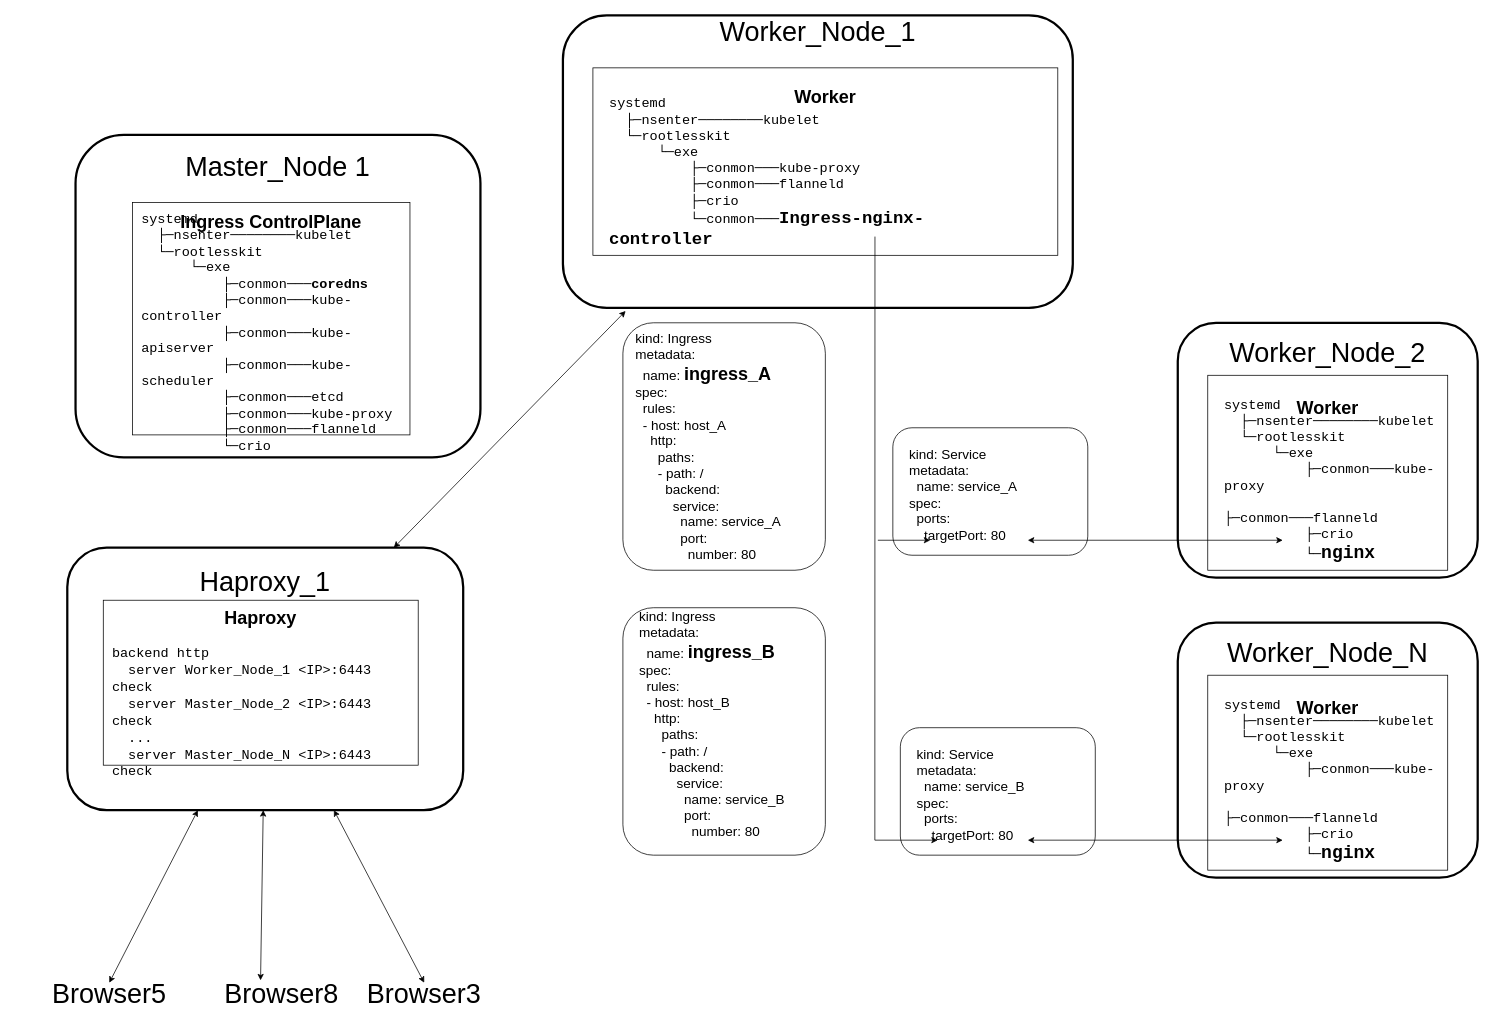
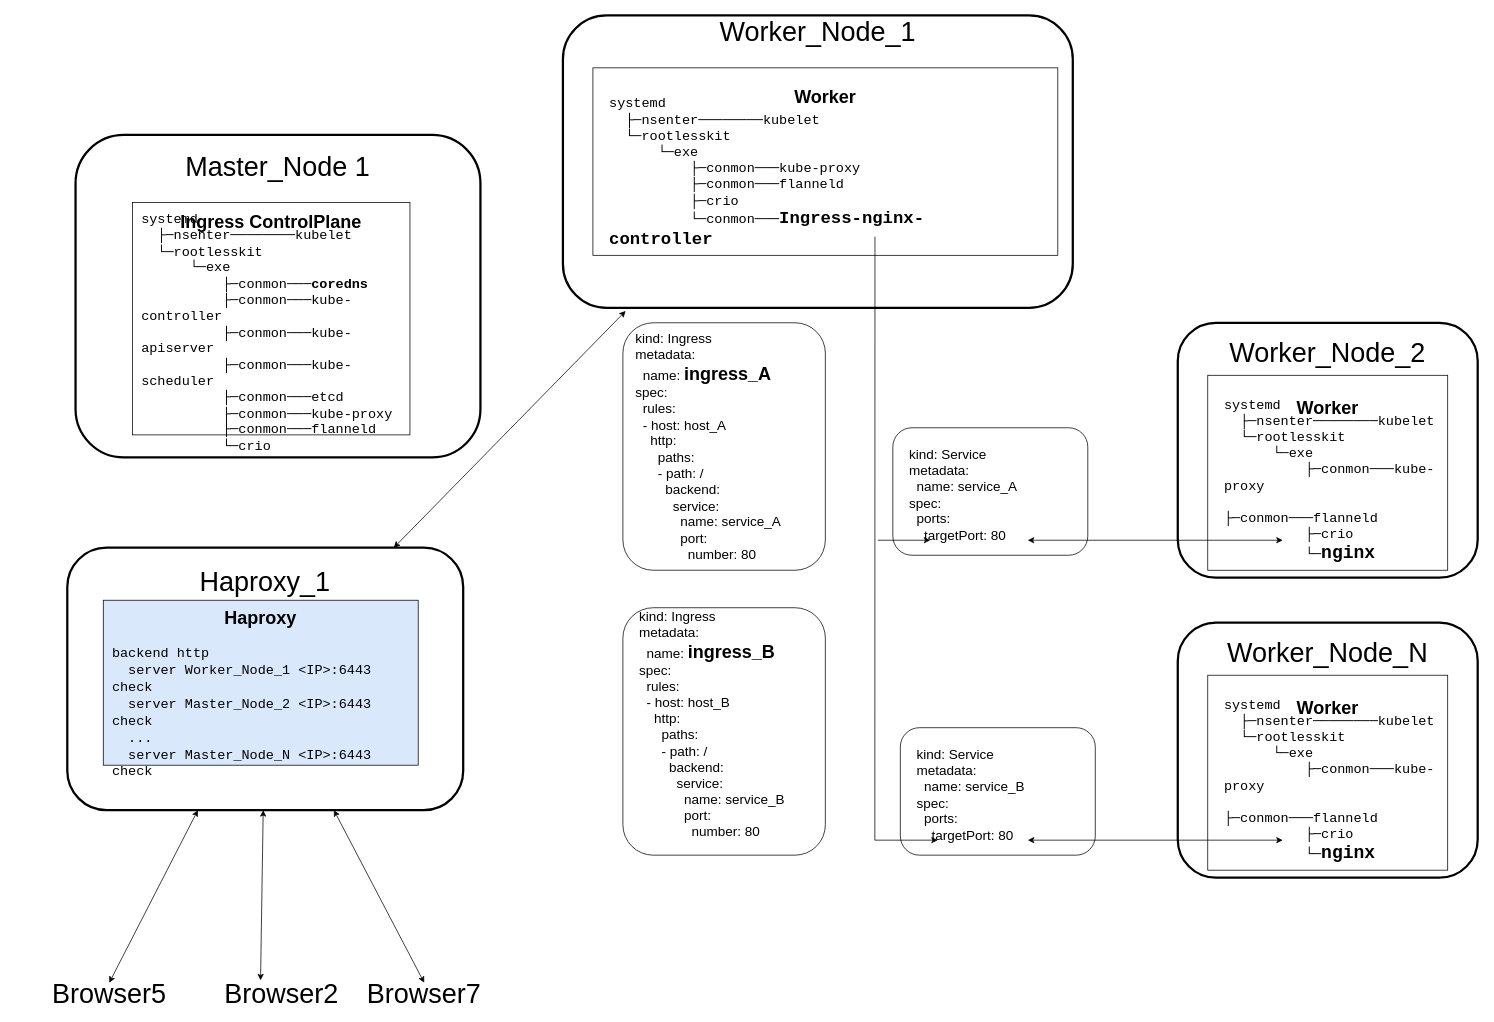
(261, 683) -> (261, 683)
(282, 994) -> (282, 994)
(424, 994) -> (424, 994)
